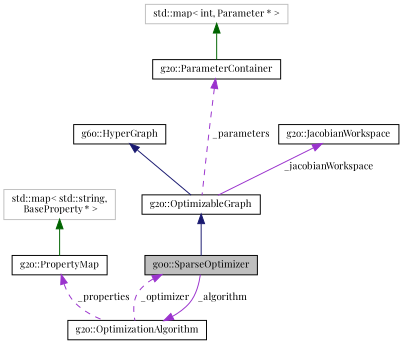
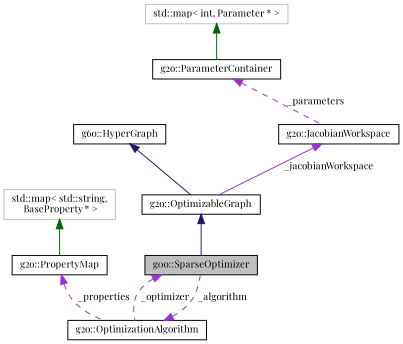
(208, 142) -> (282, 104)
(192, 299) -> (192, 299)
